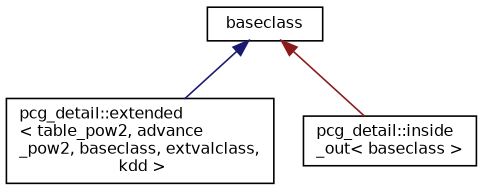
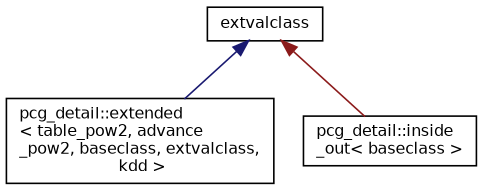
(265, 24) -> (265, 24)
